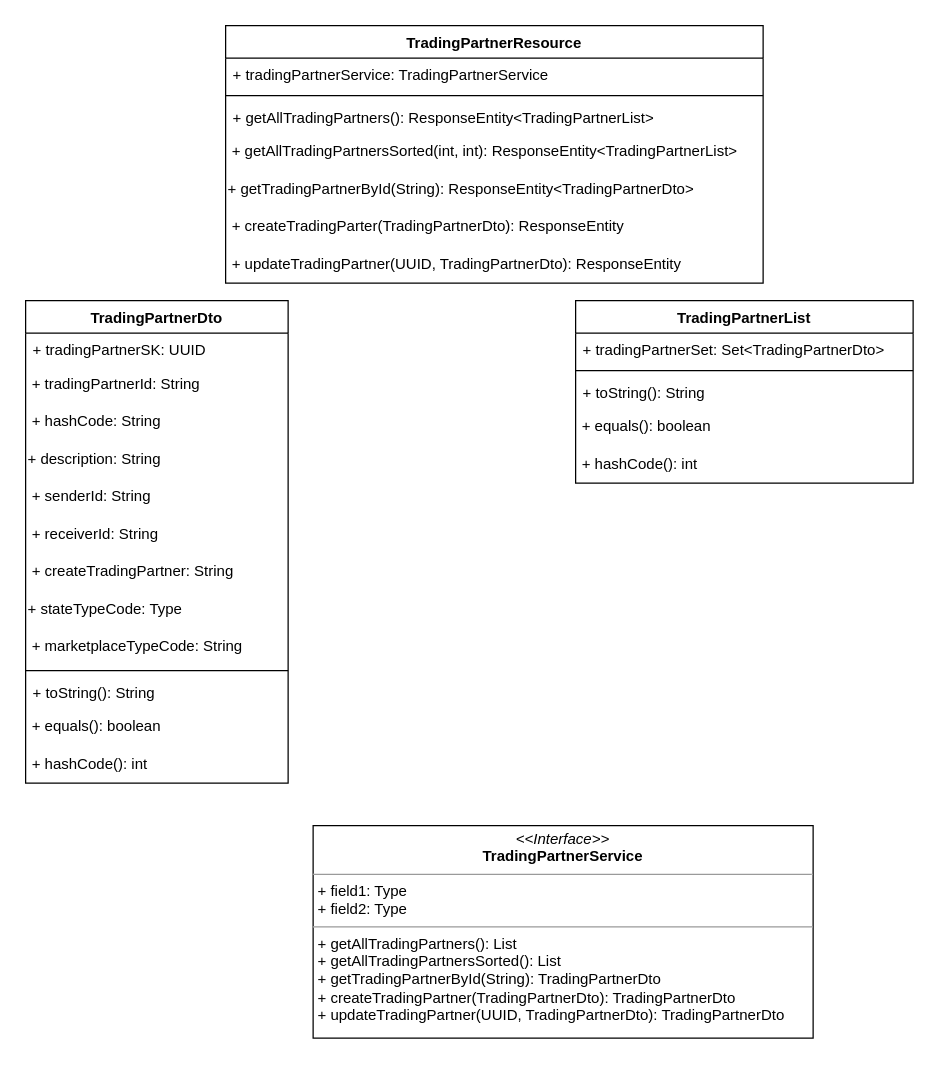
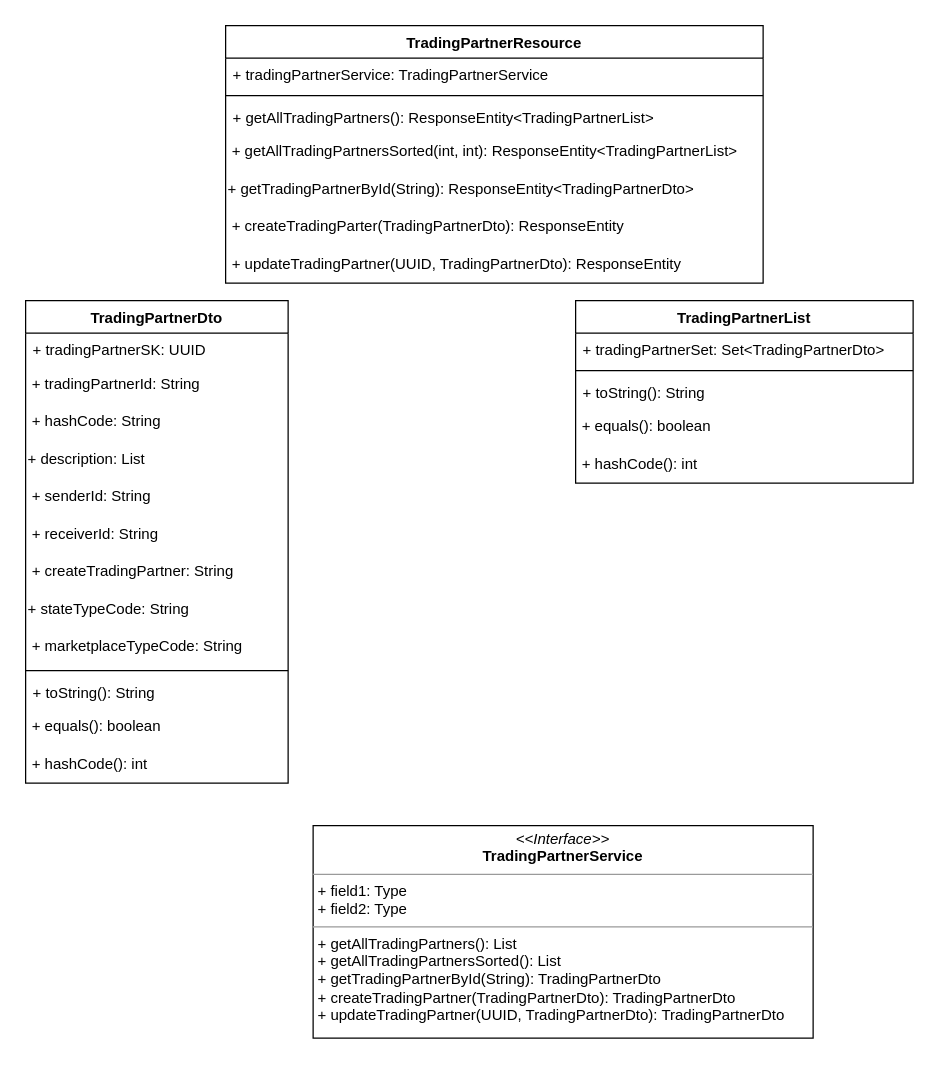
(105, 459) -> (96, 459)
(110, 609) -> (117, 609)
